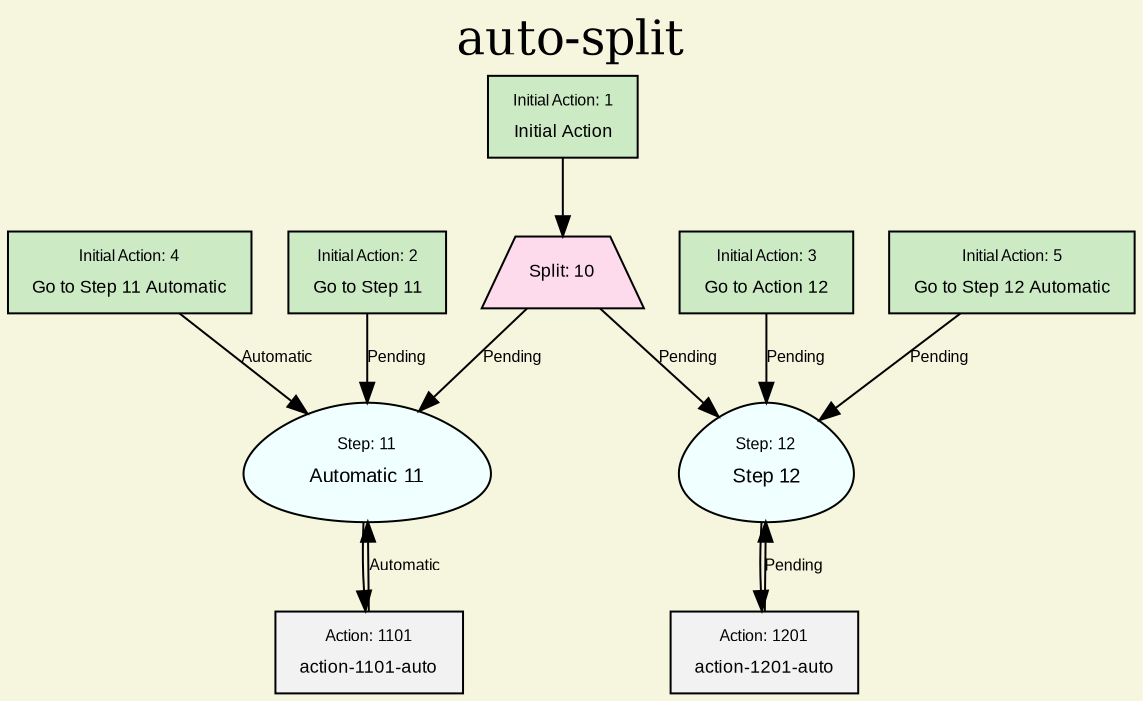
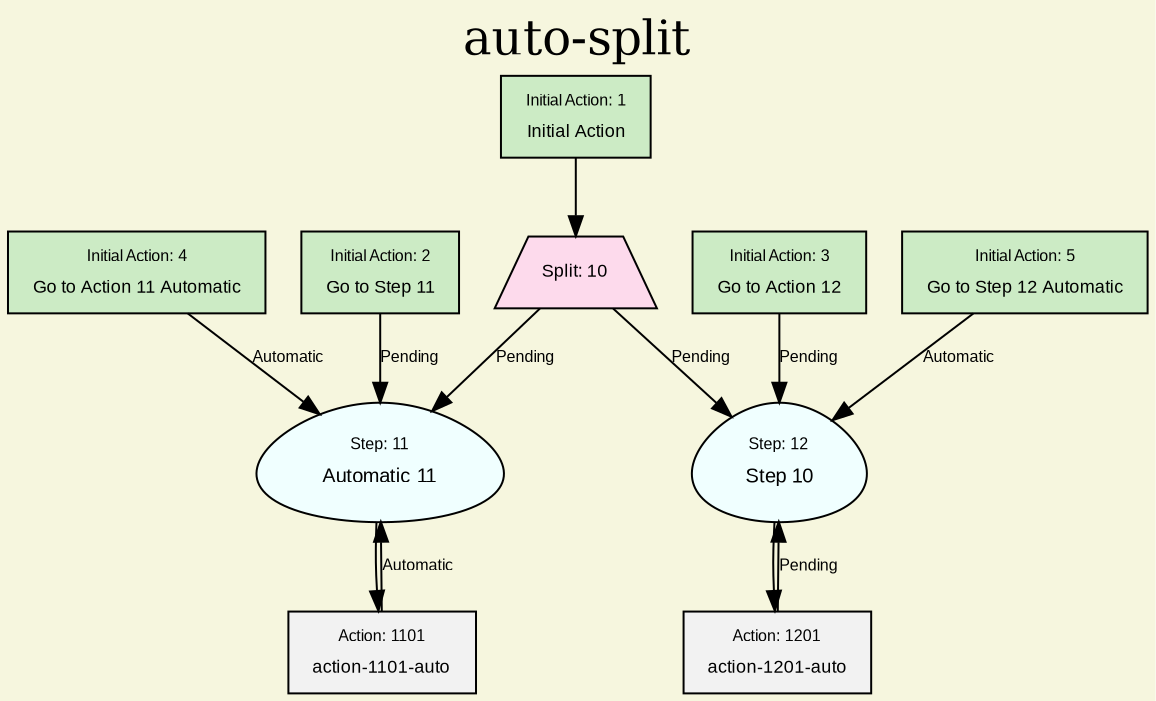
(130, 287) -> (138, 287)
(940, 358) -> (959, 358)
(766, 476) -> (779, 476)
